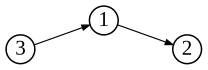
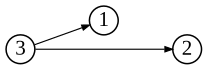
(142, 34) -> (100, 49)
